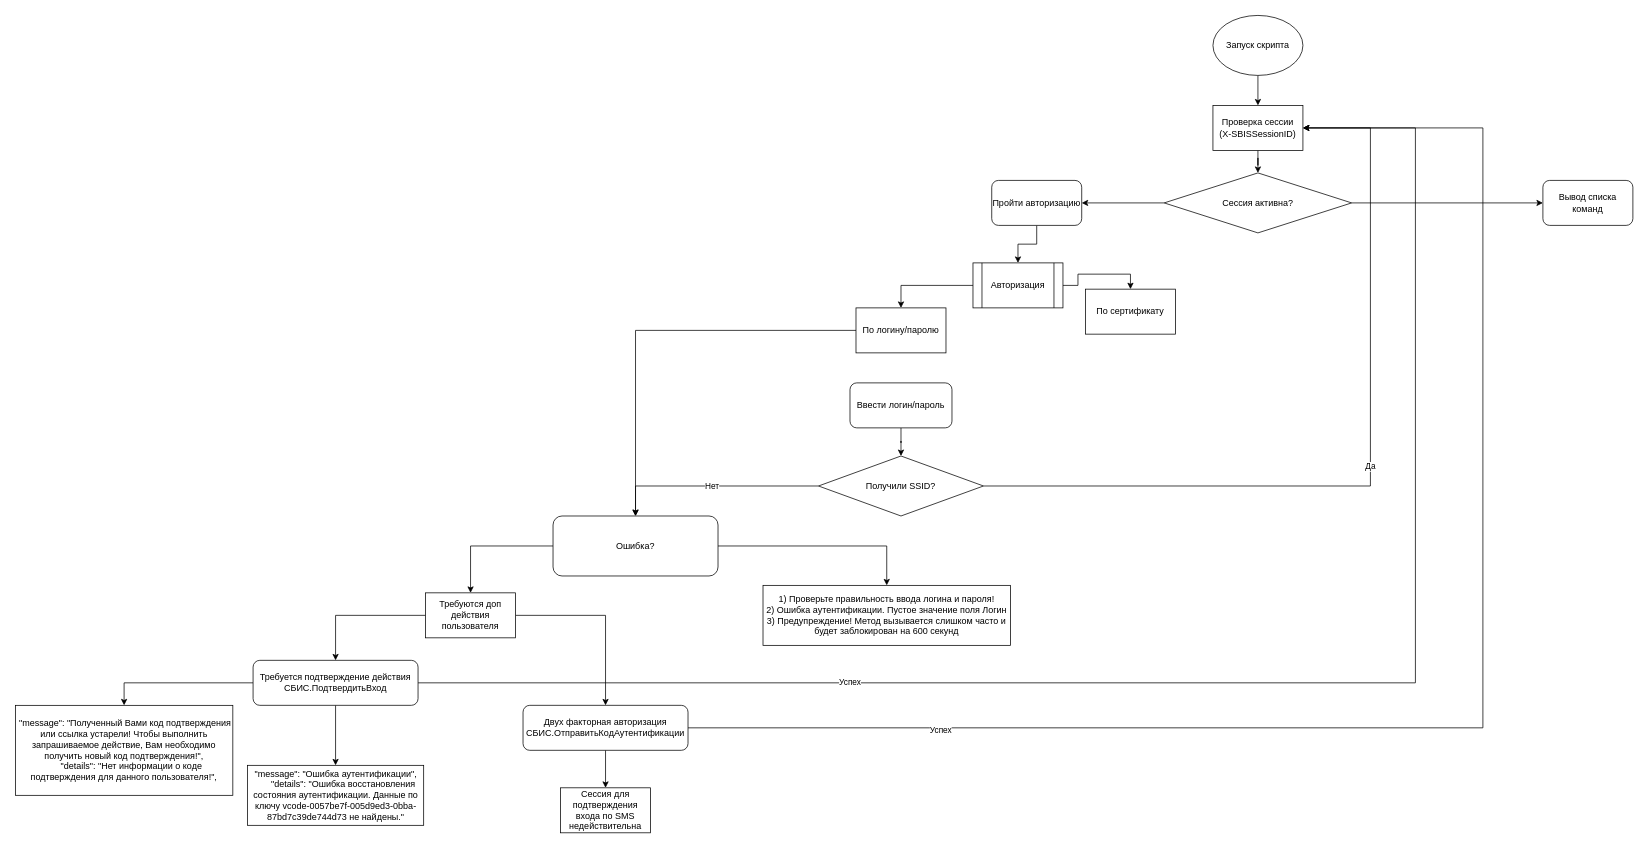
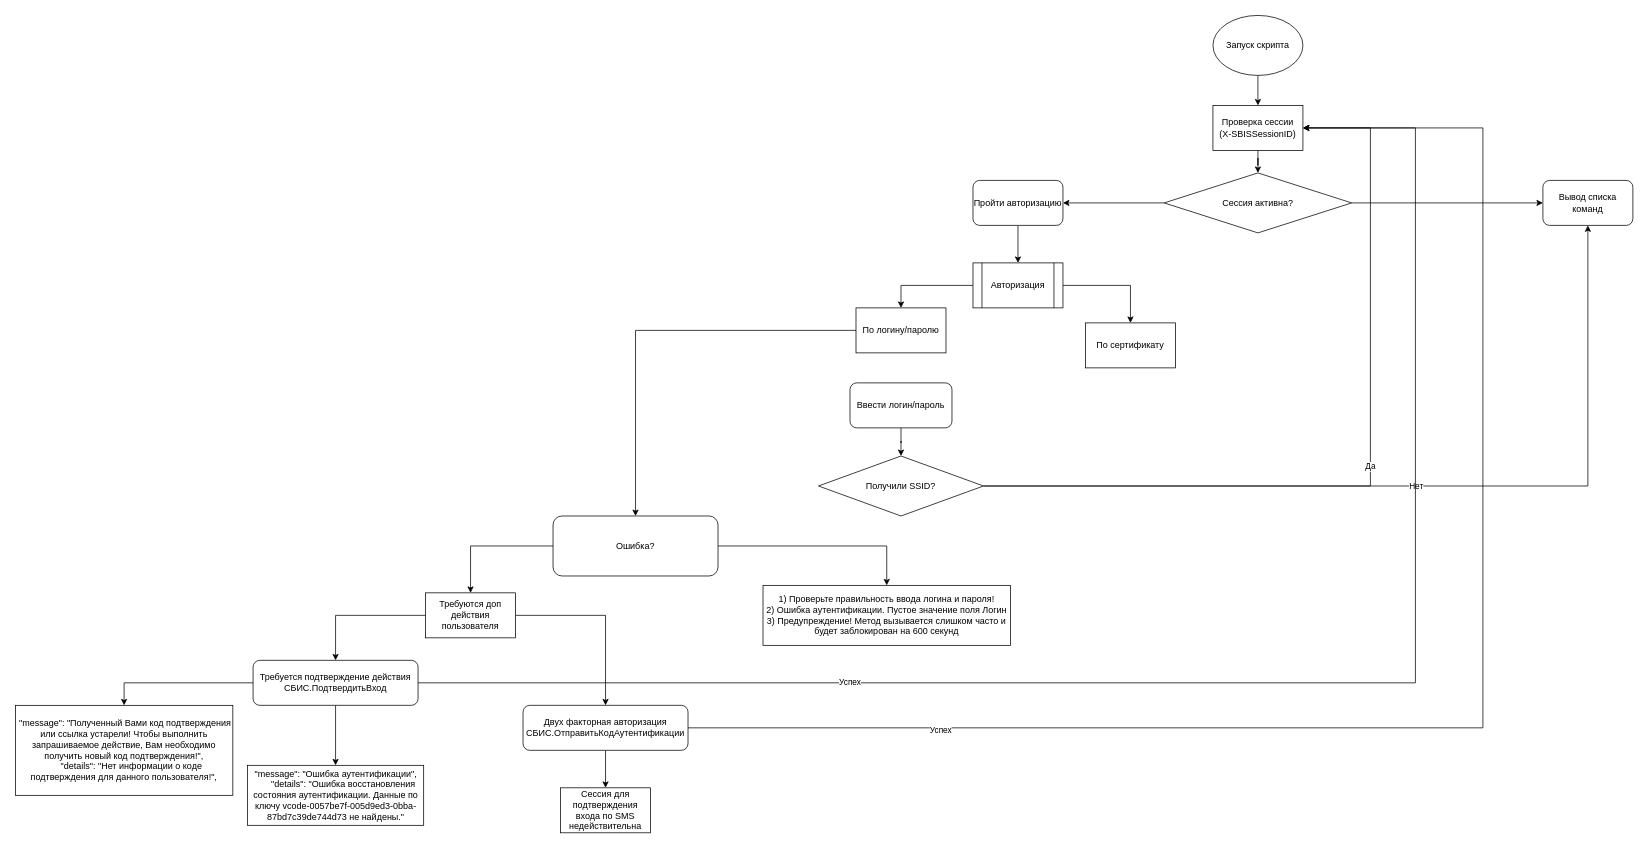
(1037, 203) -> (1018, 203)
(1131, 312) -> (1131, 345)
(712, 486) -> (1417, 486)
